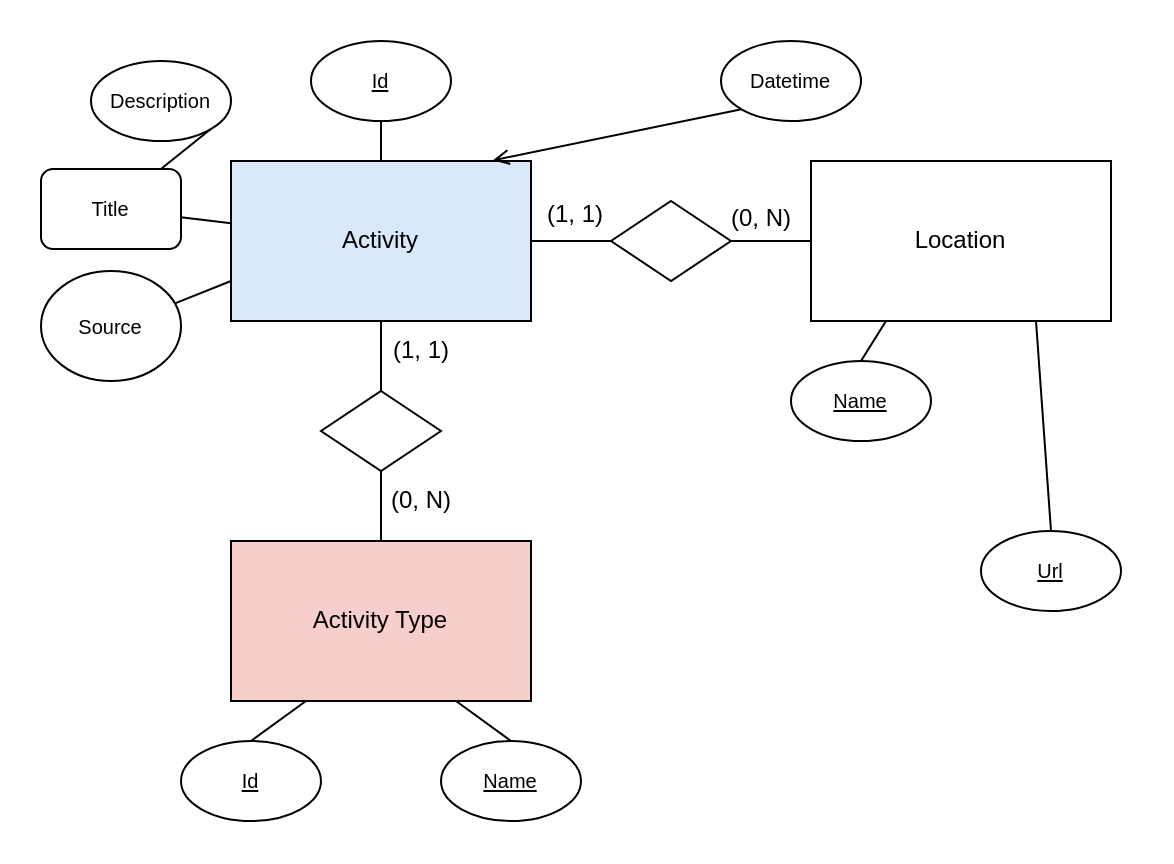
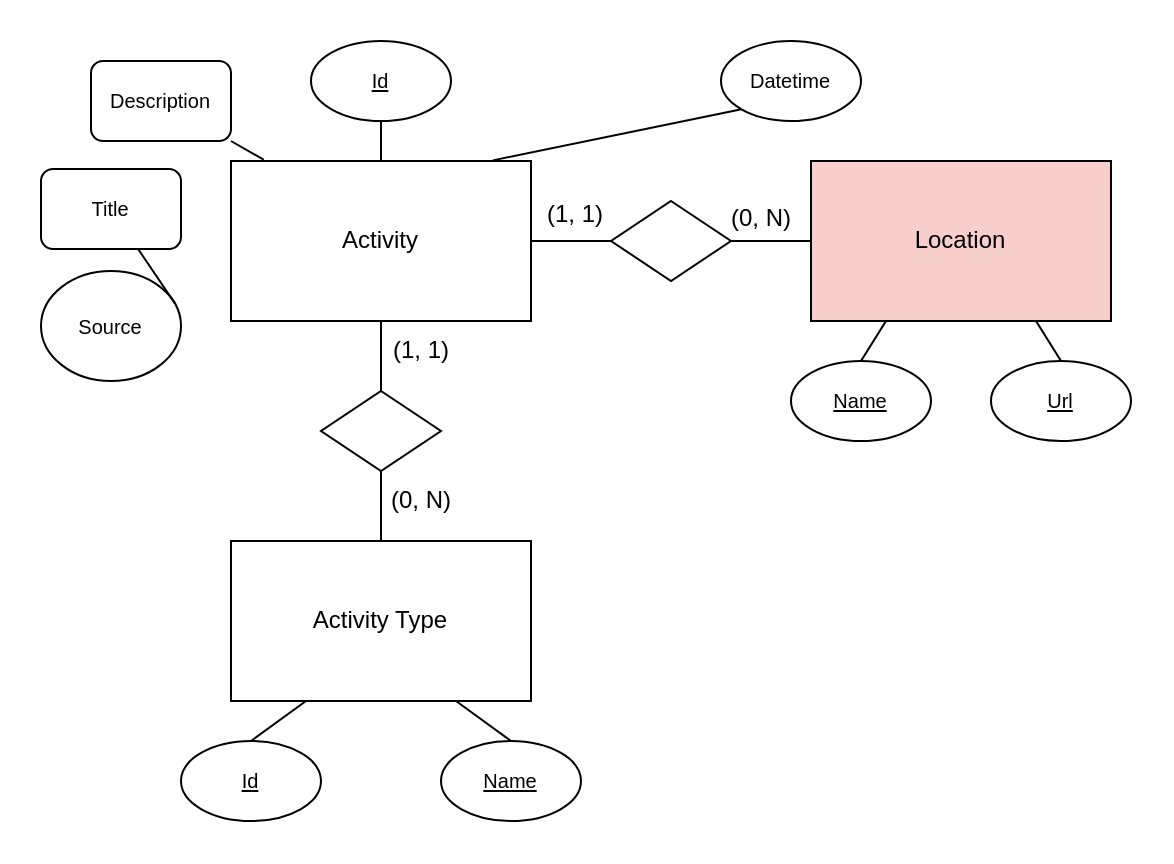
(161, 101) -> (161, 101)
(186, 149) -> (247, 150)
(500, 159) -> (497, 160)
(206, 220) -> none
(381, 241) -> (381, 241)
(961, 241) -> (961, 241)
(203, 292) -> (153, 272)
(1051, 571) -> (1061, 401)
(381, 621) -> (381, 621)
